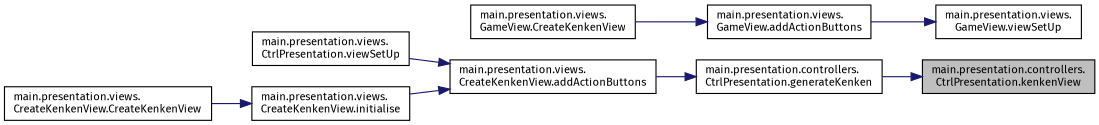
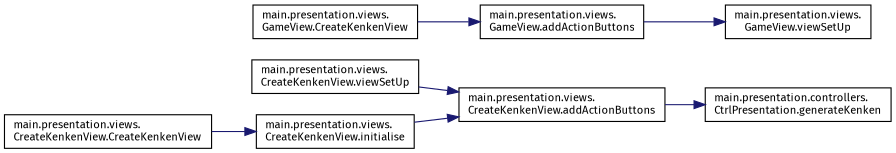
(331, 49) -> (335, 77)
(1009, 77) -> none
